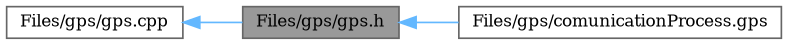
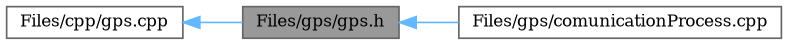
(95, 22) -> (95, 22)
(620, 22) -> (620, 22)
